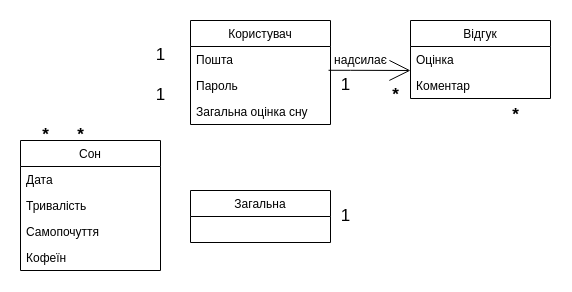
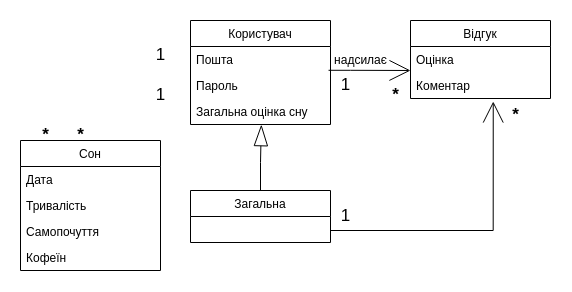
none -> (261, 168)
none -> (475, 231)
